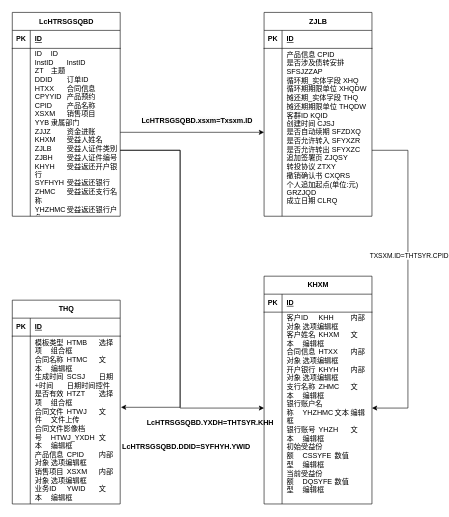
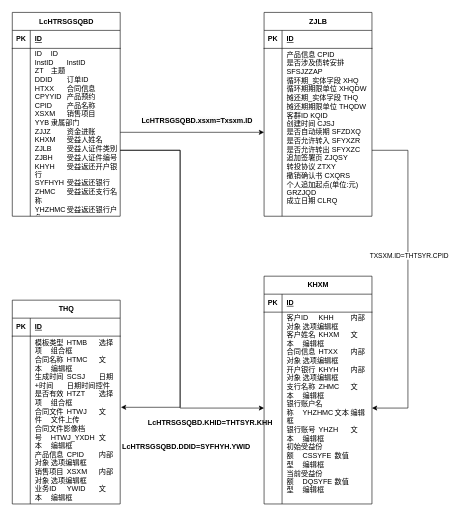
(211, 423) -> (211, 423)
